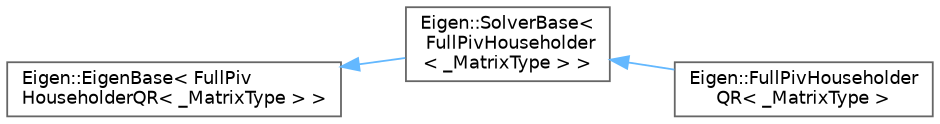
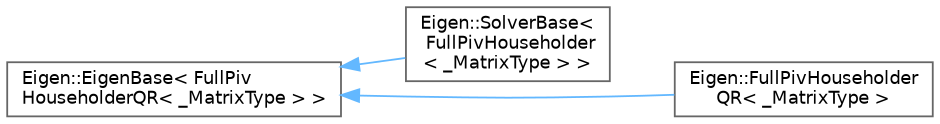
(651, 66) -> (517, 98)
